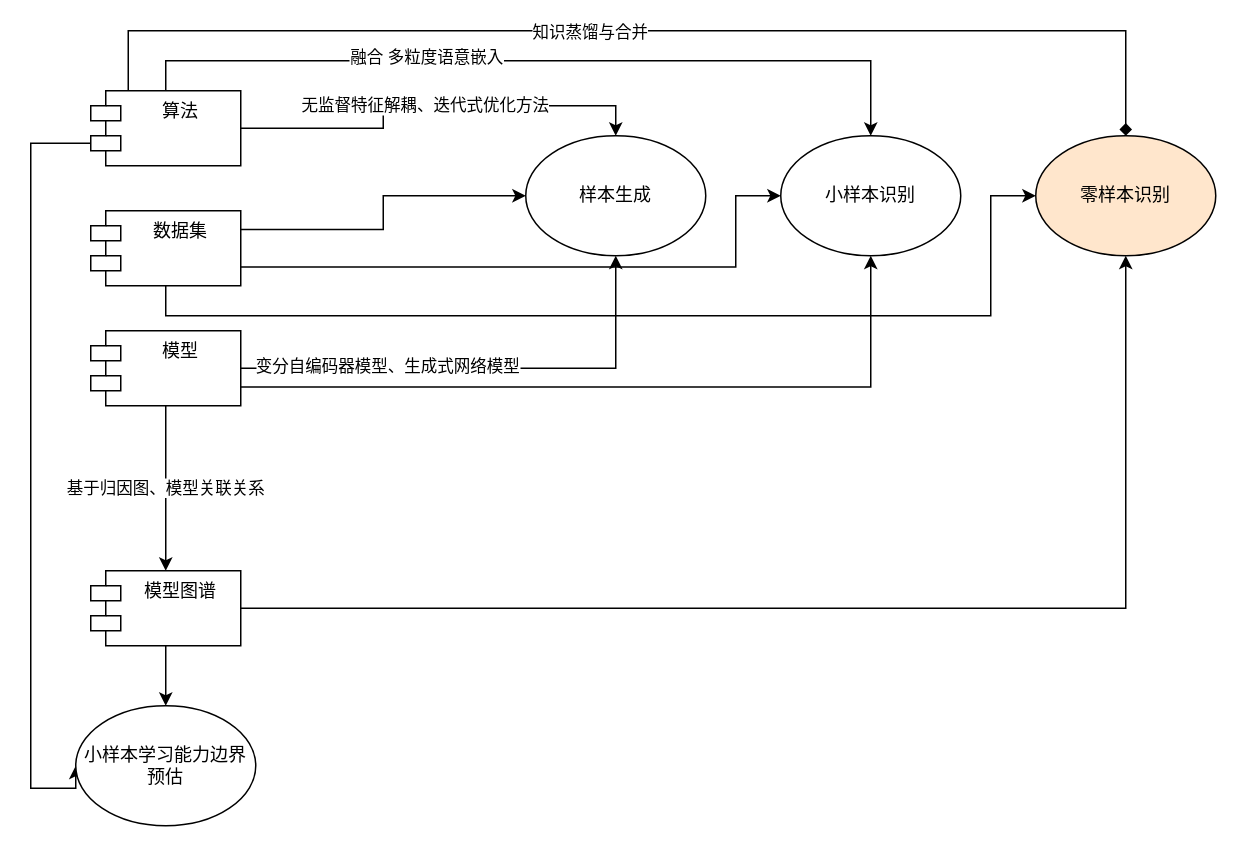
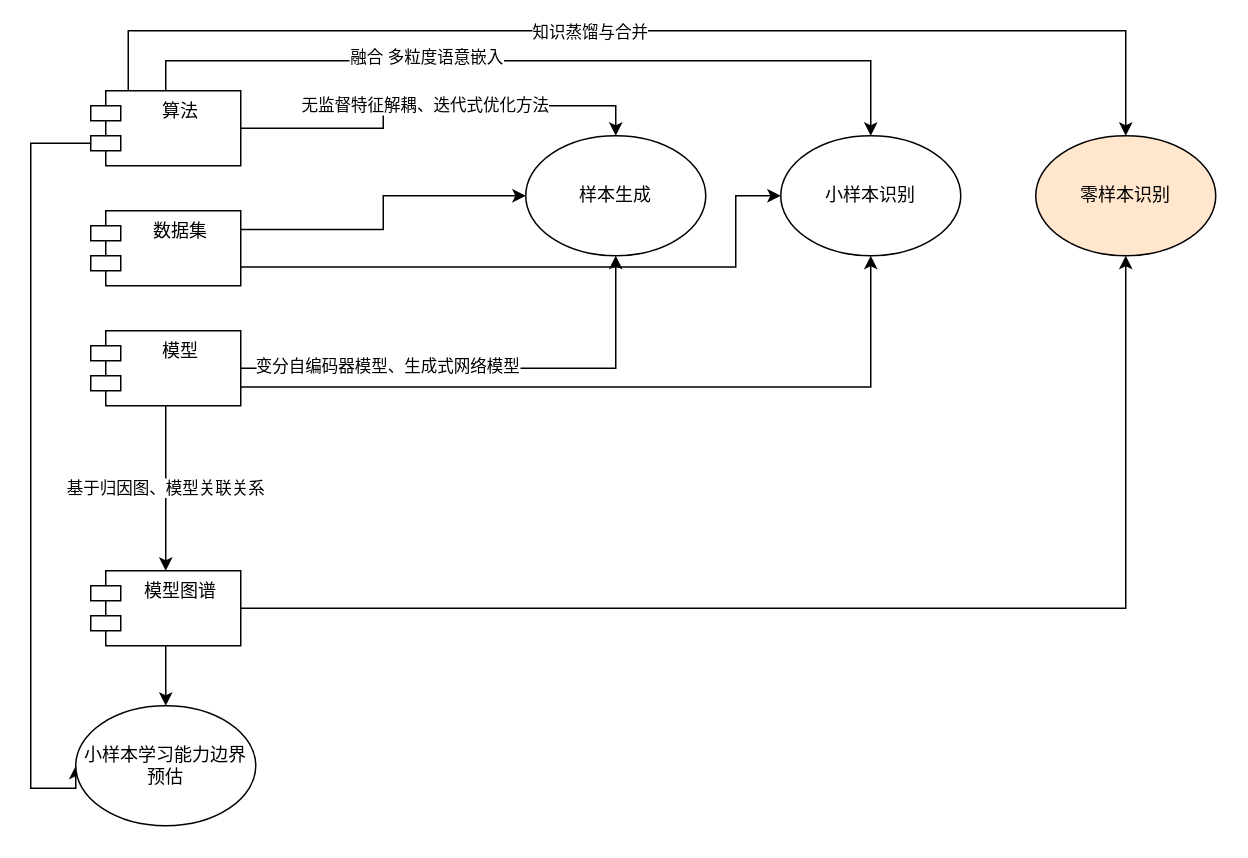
(1126, 123) -> (1126, 124)
(641, 316) -> none
